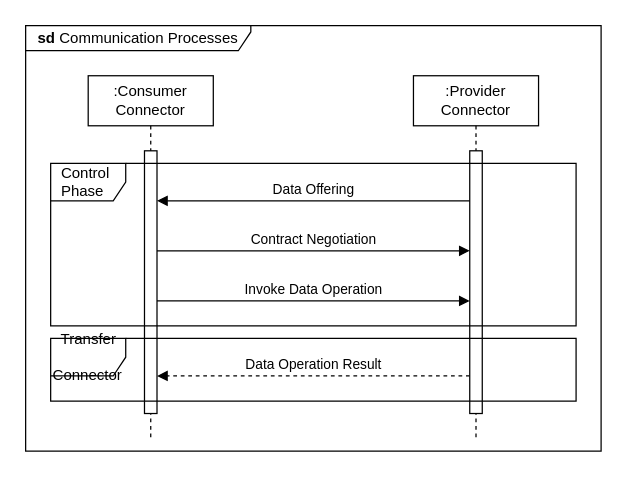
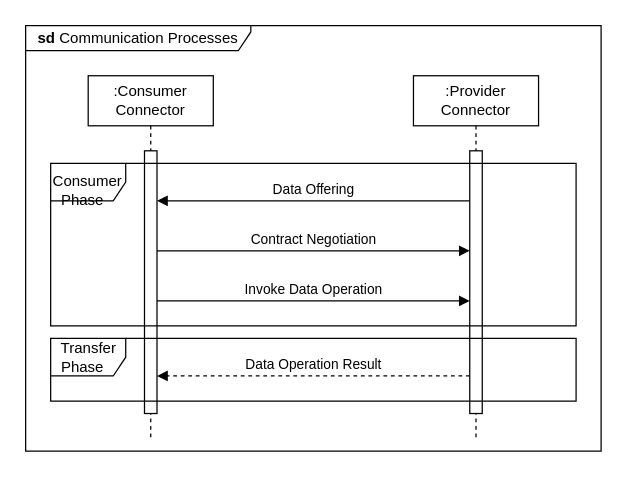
(81, 182) -> (87, 182)
(89, 357) -> (87, 357)
